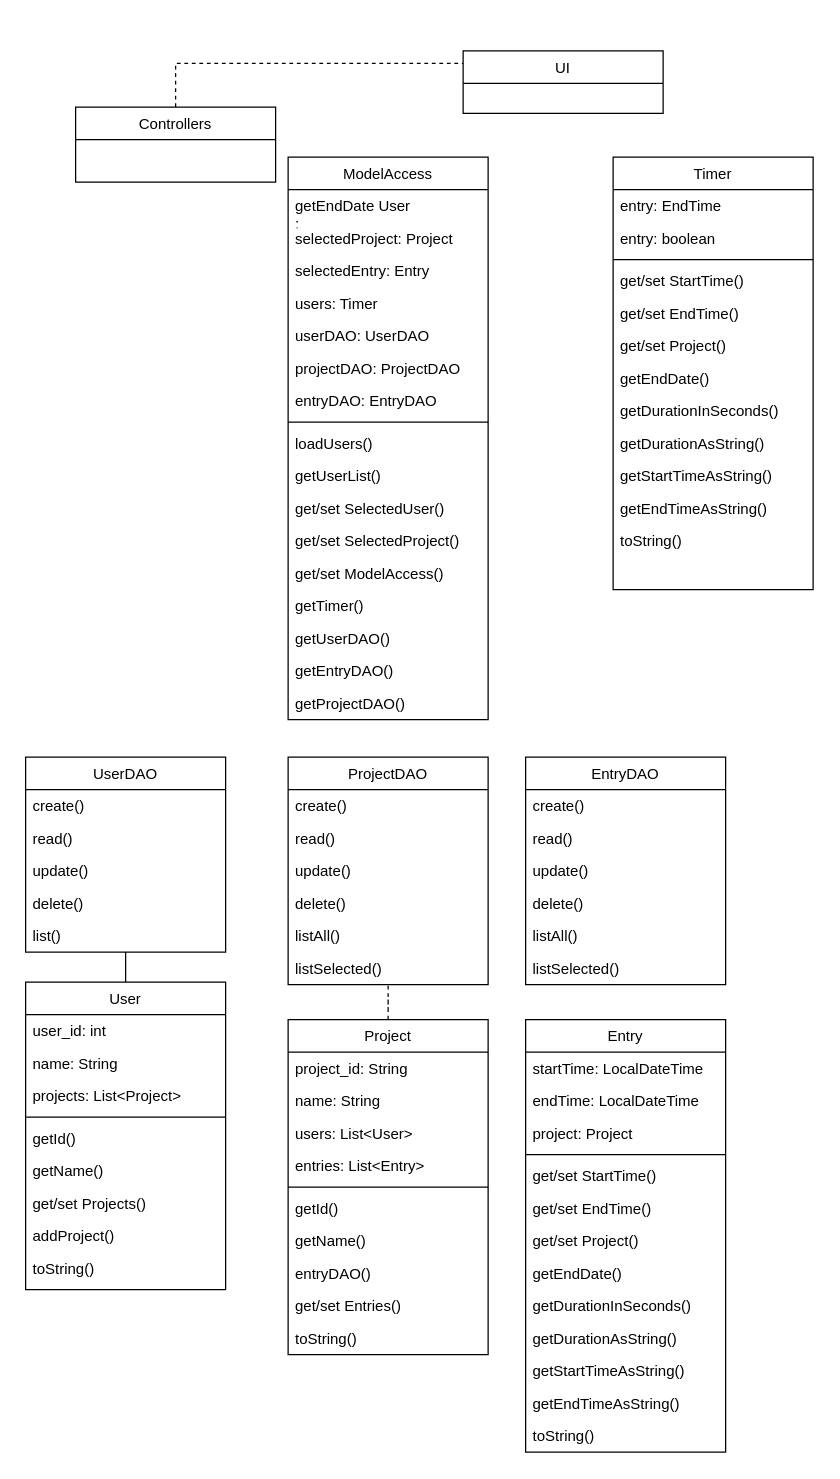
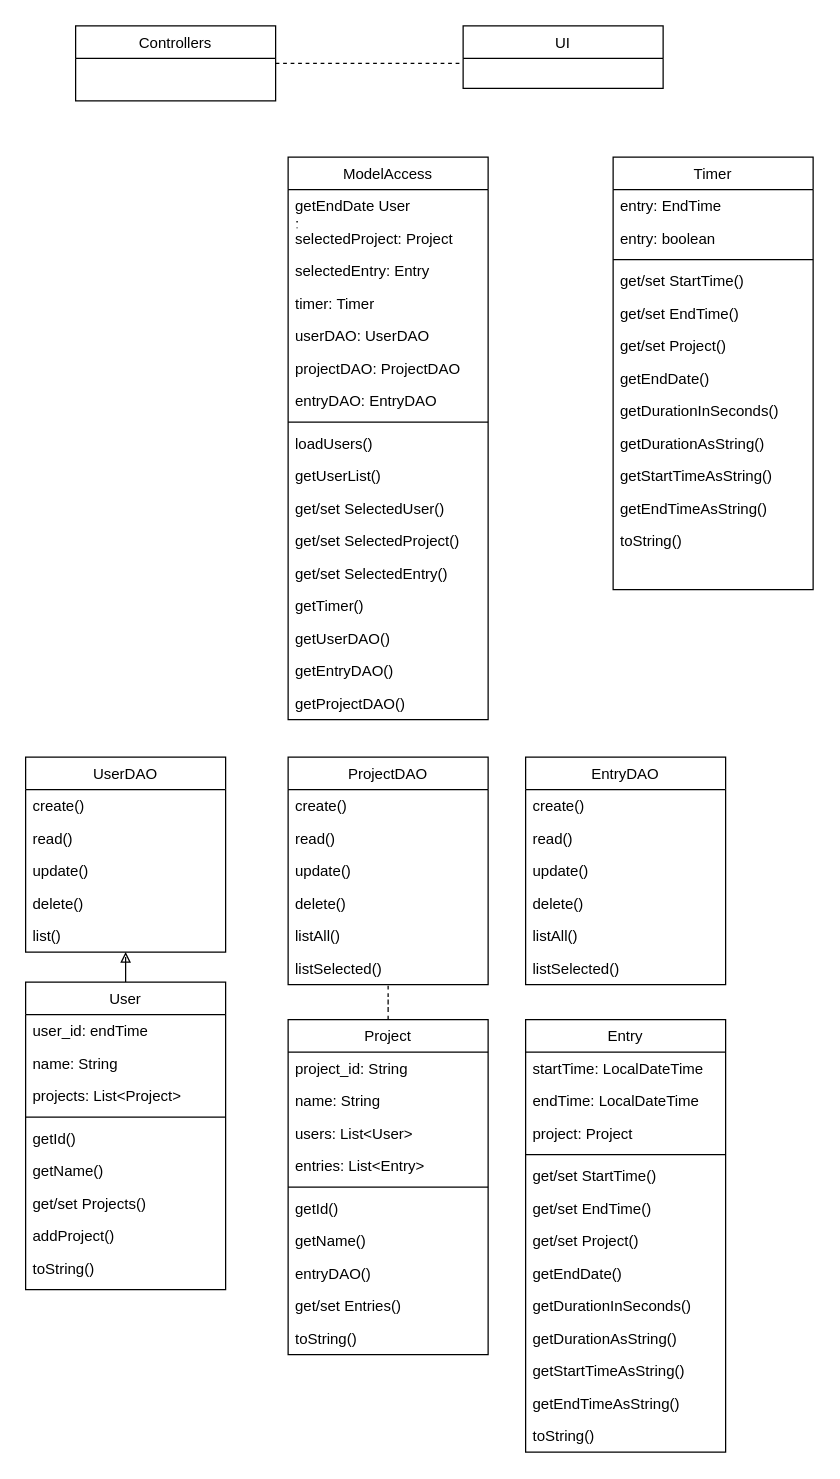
(563, 82) -> (563, 57)
(176, 144) -> (176, 63)
(340, 304) -> (338, 304)
(379, 574) -> (388, 574)
(126, 959) -> (126, 963)
(75, 1031) -> (92, 1031)
